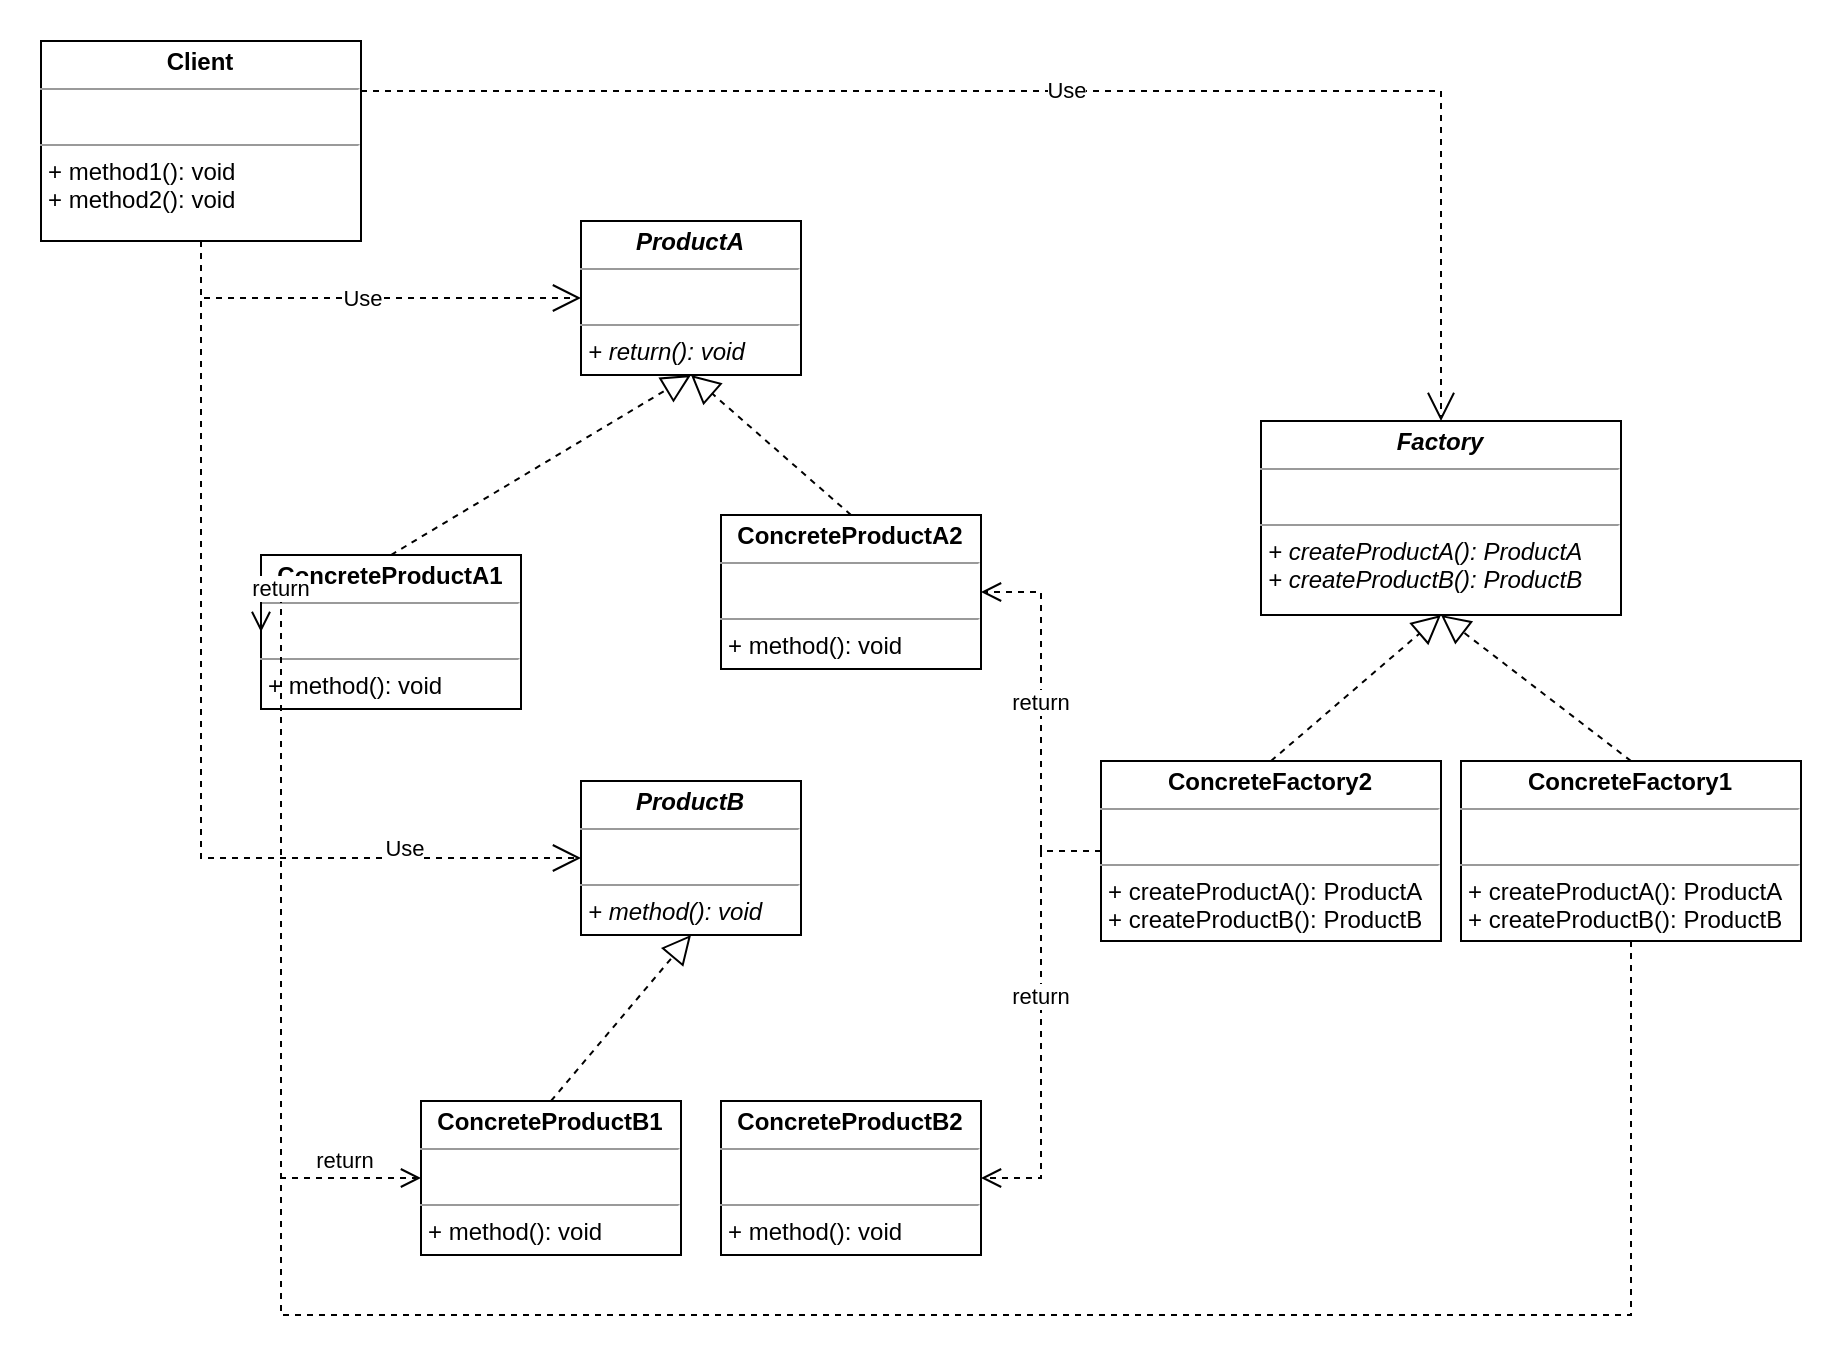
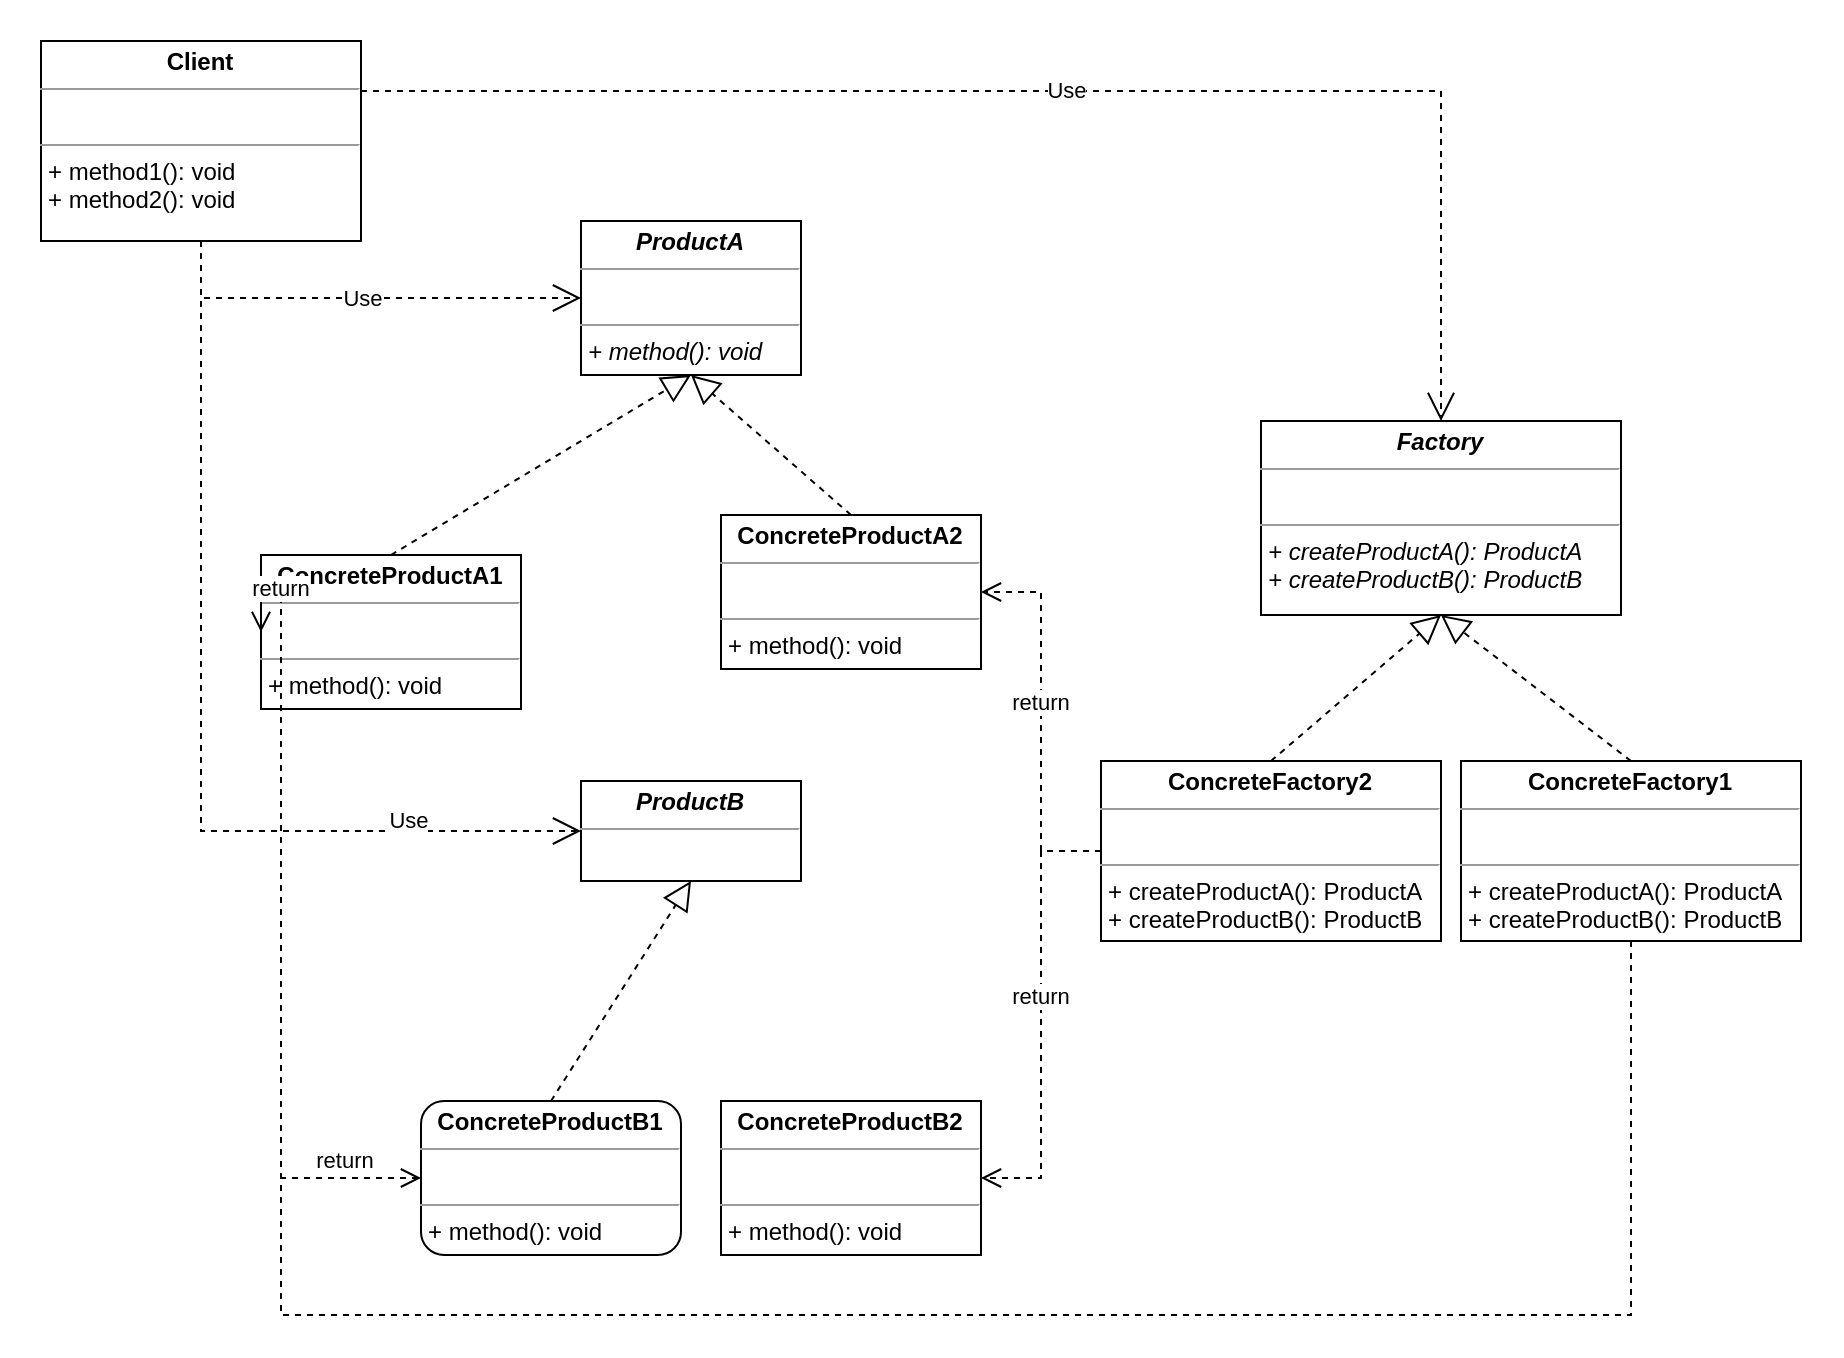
(676, 250) -> (676, 250)
(691, 858) -> (691, 831)
(551, 1178) -> (551, 1178)
